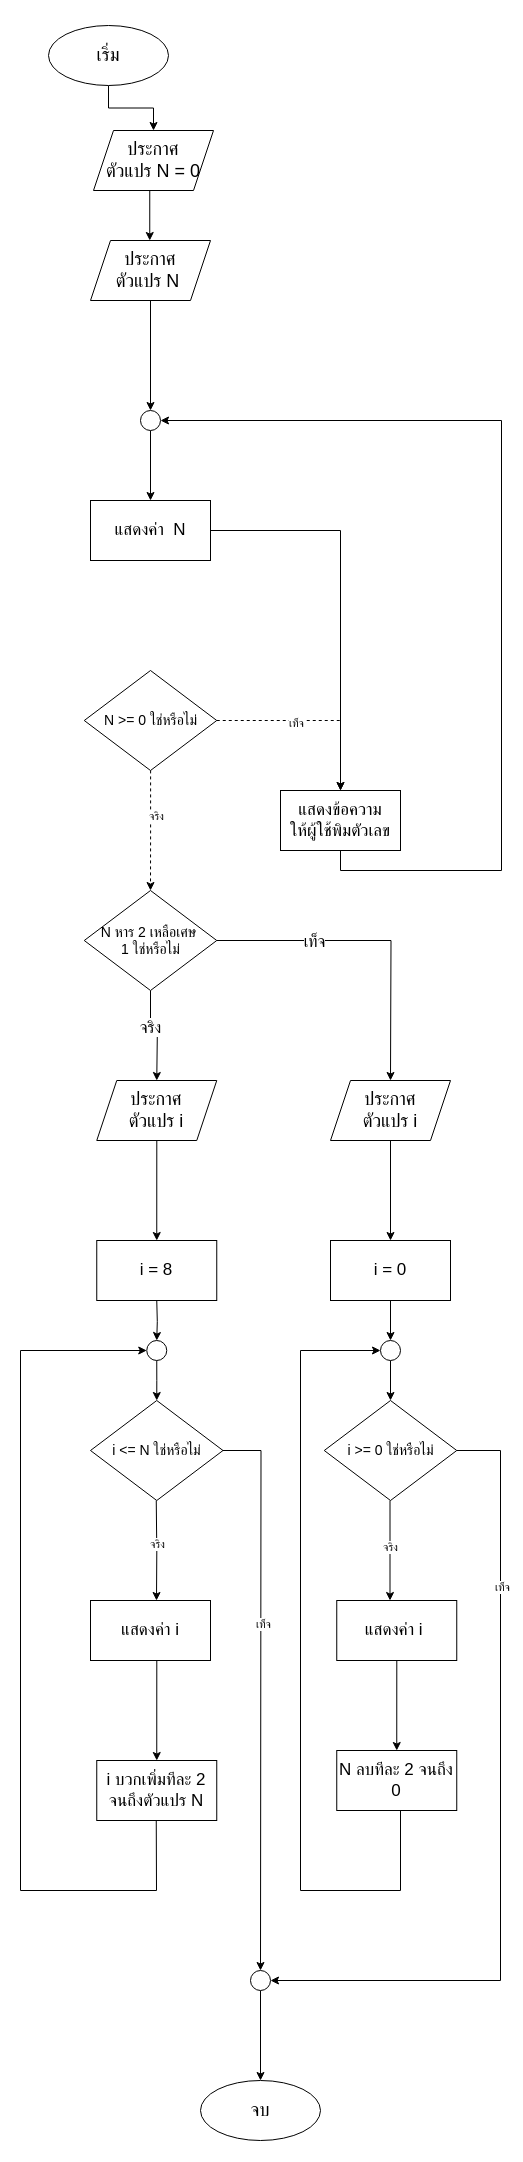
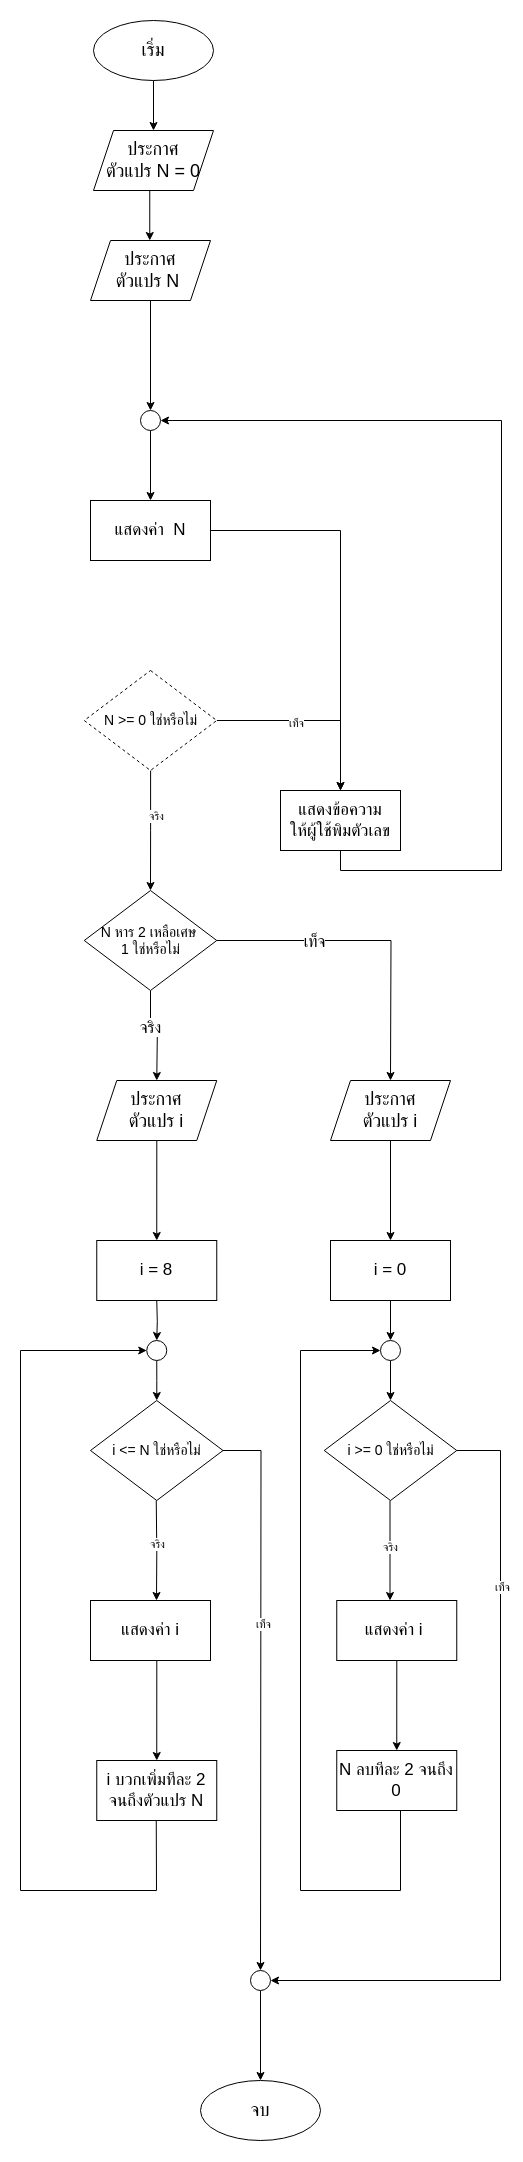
(109, 56) -> (154, 51)
(151, 721) -> (151, 721)
(253, 721) -> (253, 721)
(151, 853) -> (151, 853)
